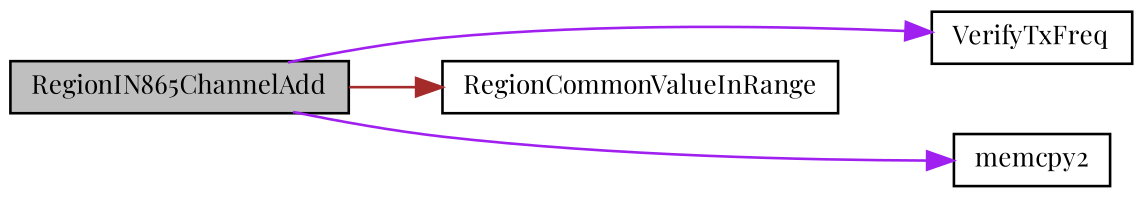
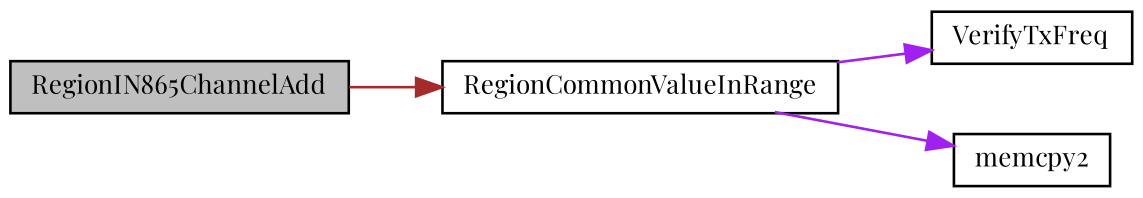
(595, 29) -> (871, 58)
(609, 151) -> (851, 126)
